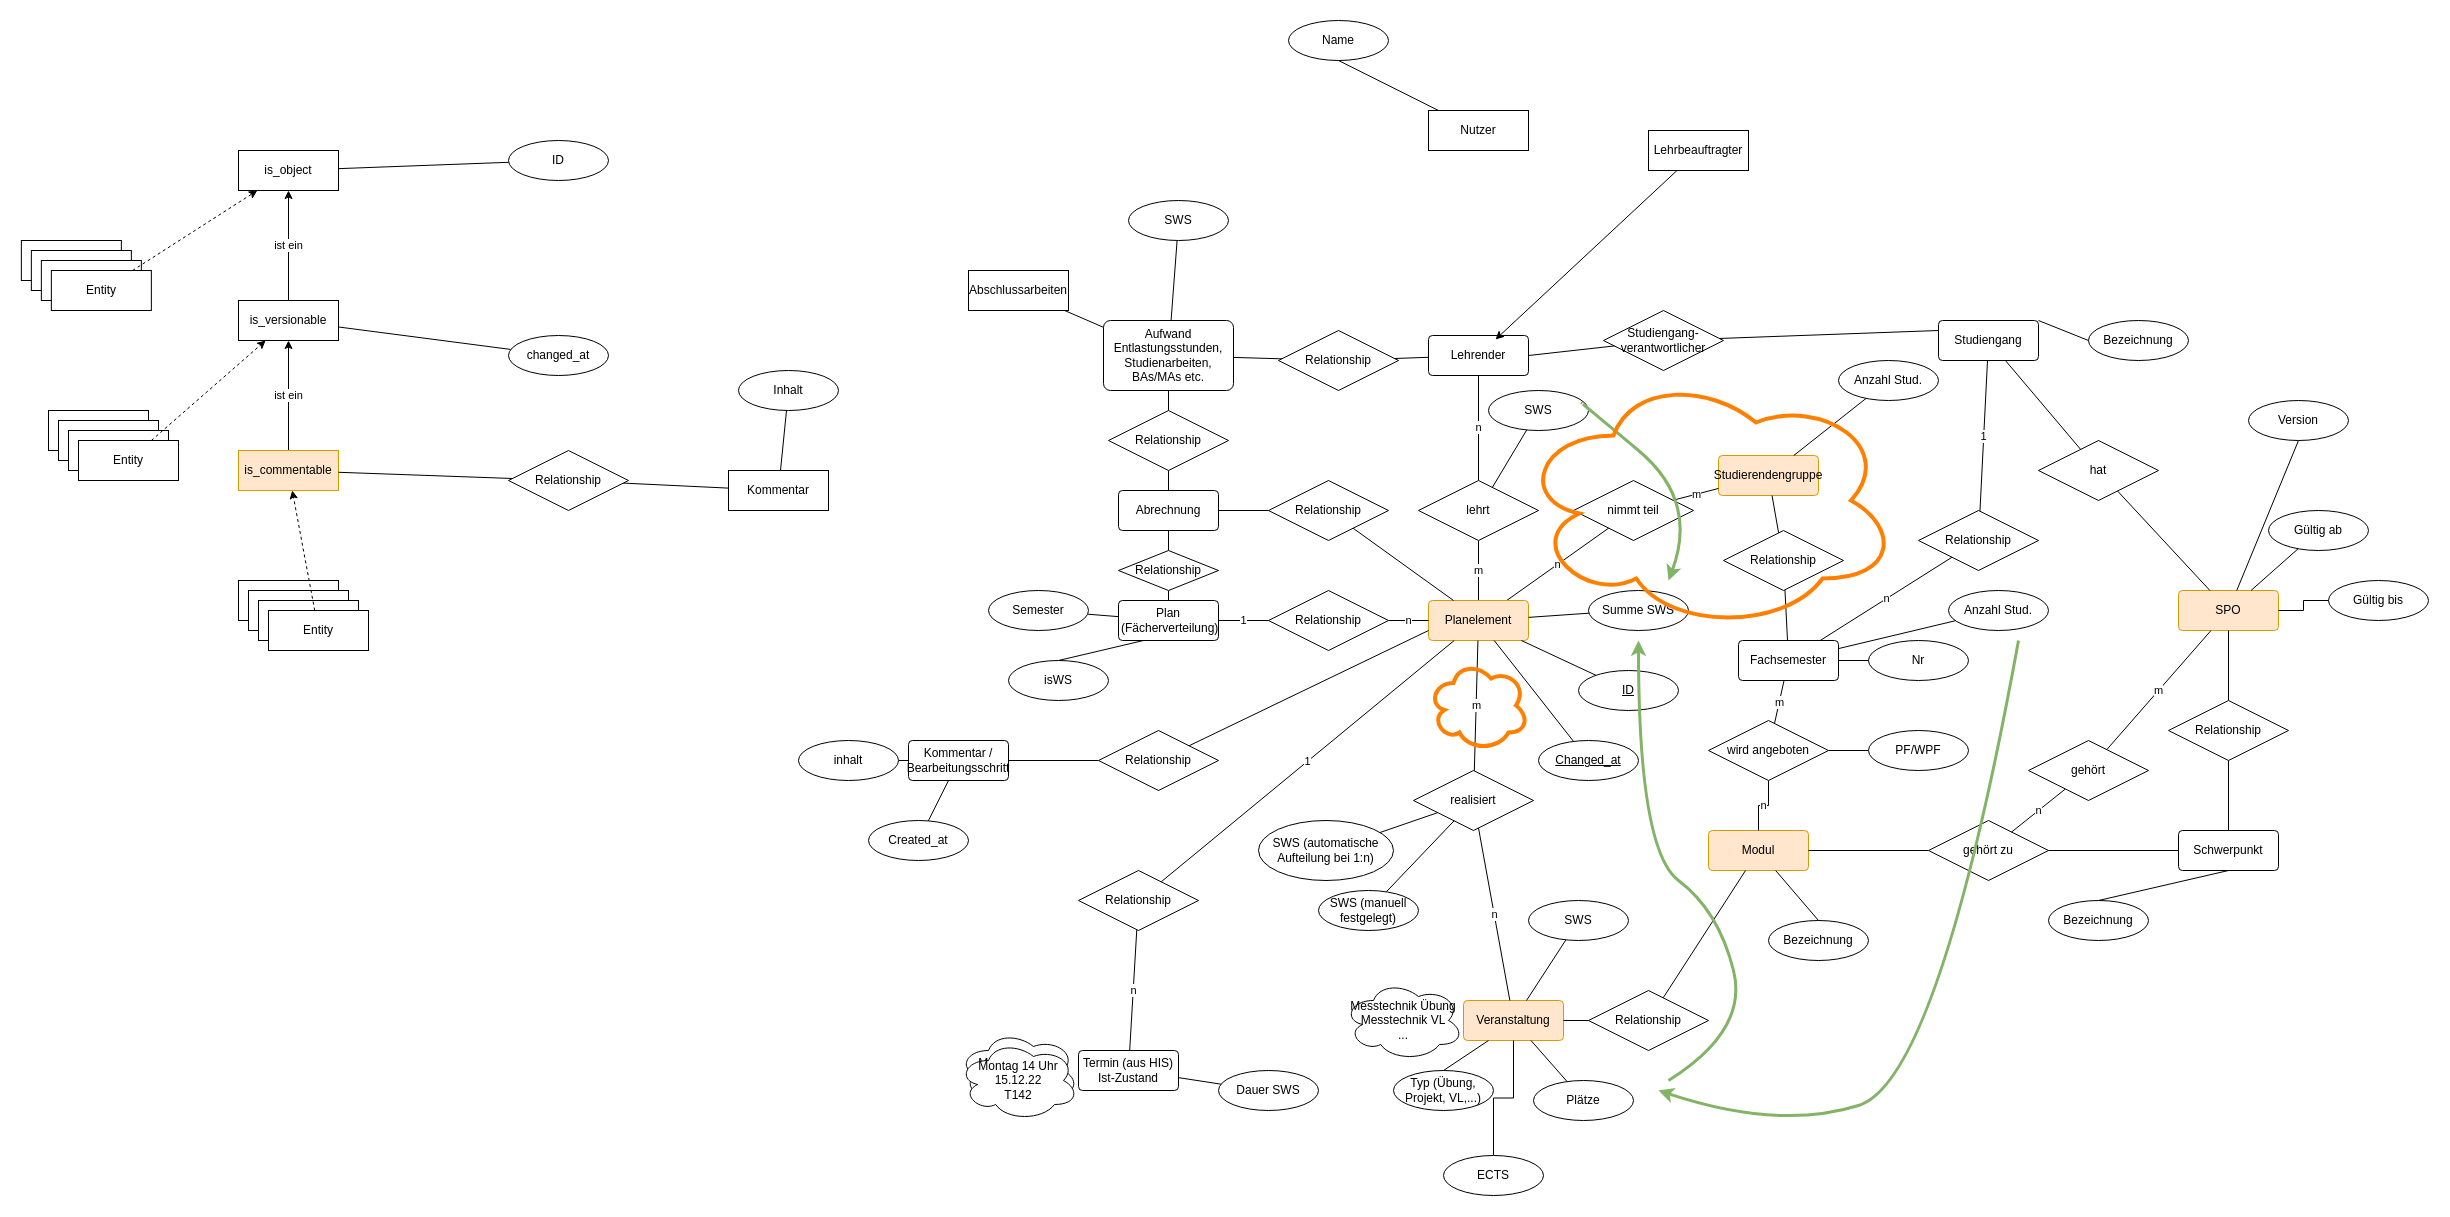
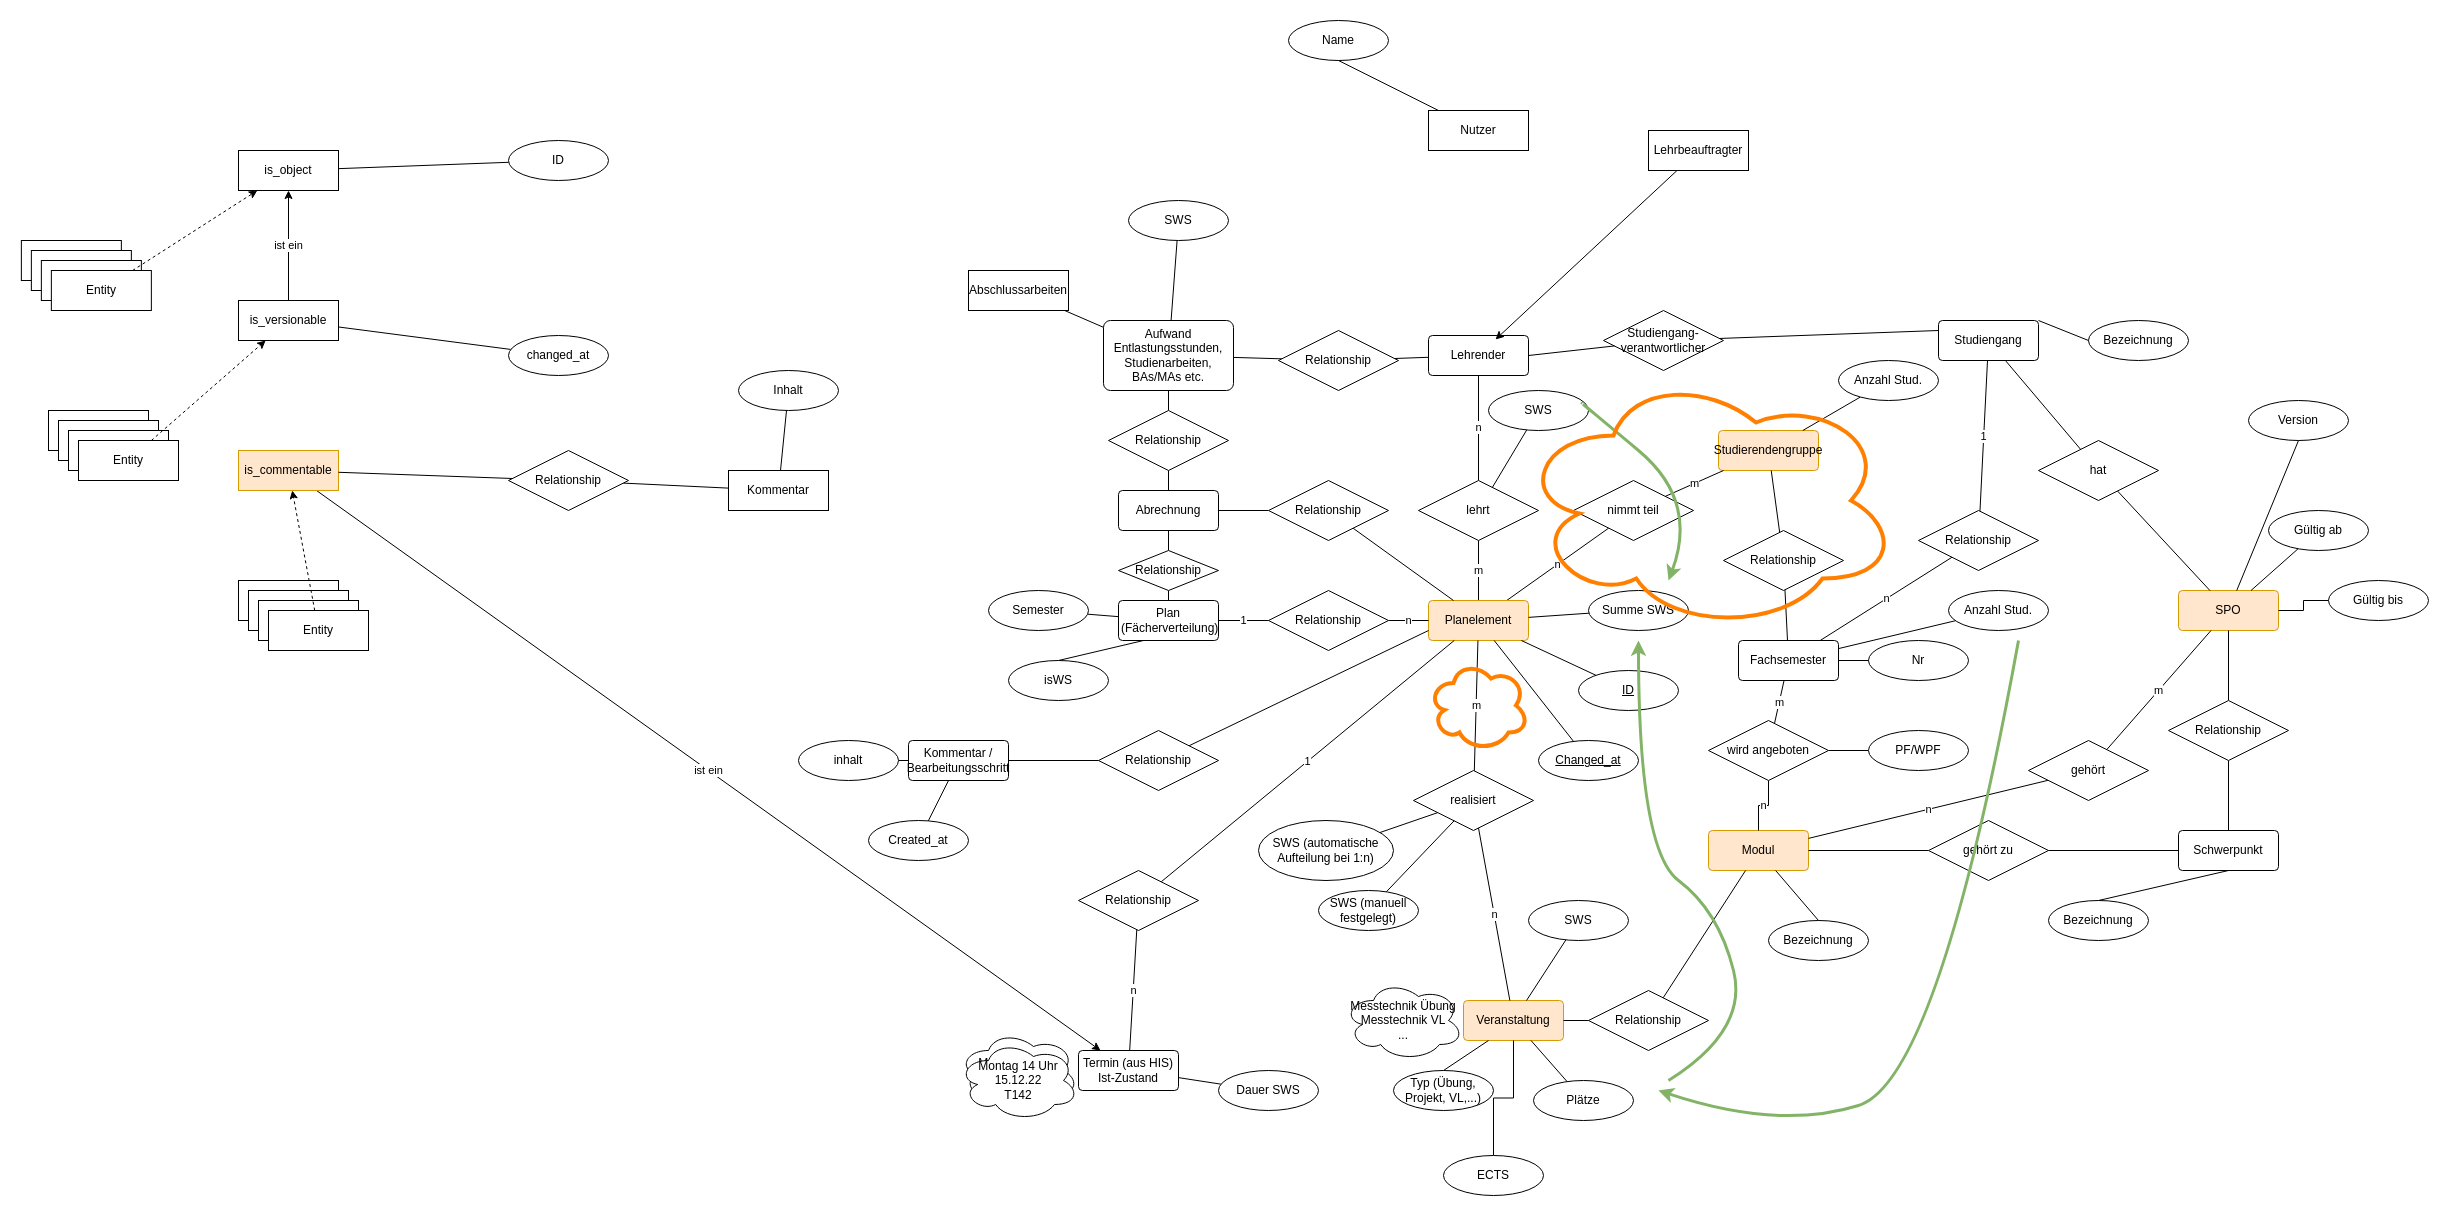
(289, 399) -> (706, 768)
(1769, 476) -> (1769, 451)
(2039, 811) -> (1928, 809)
